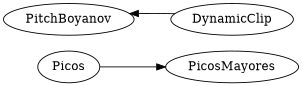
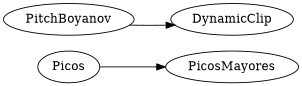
(157, 13) -> (148, 25)
